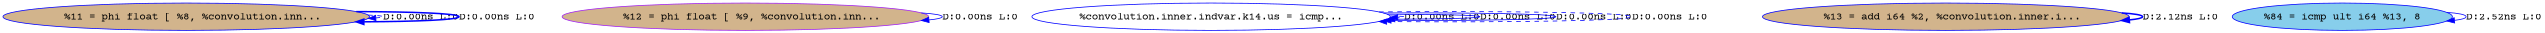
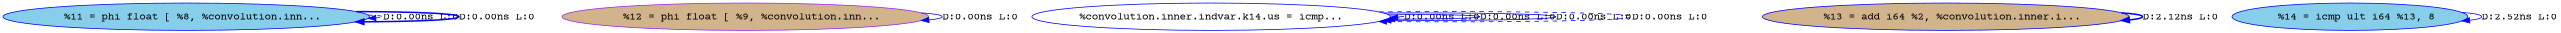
(186, 17) -> (186, 17)
(2342, 17) -> (2350, 17)
